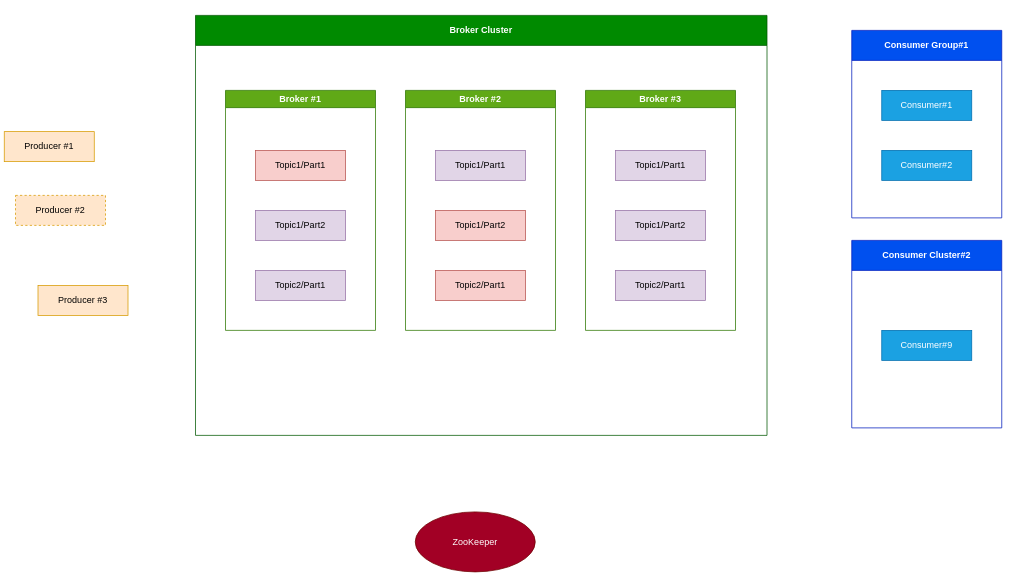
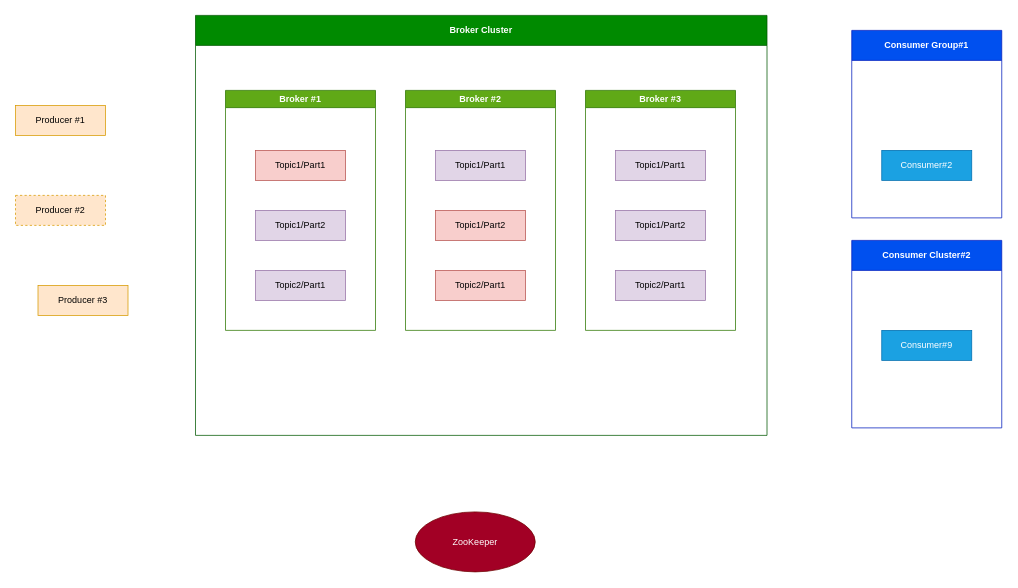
(927, 105) -> none
(49, 147) -> (60, 120)
